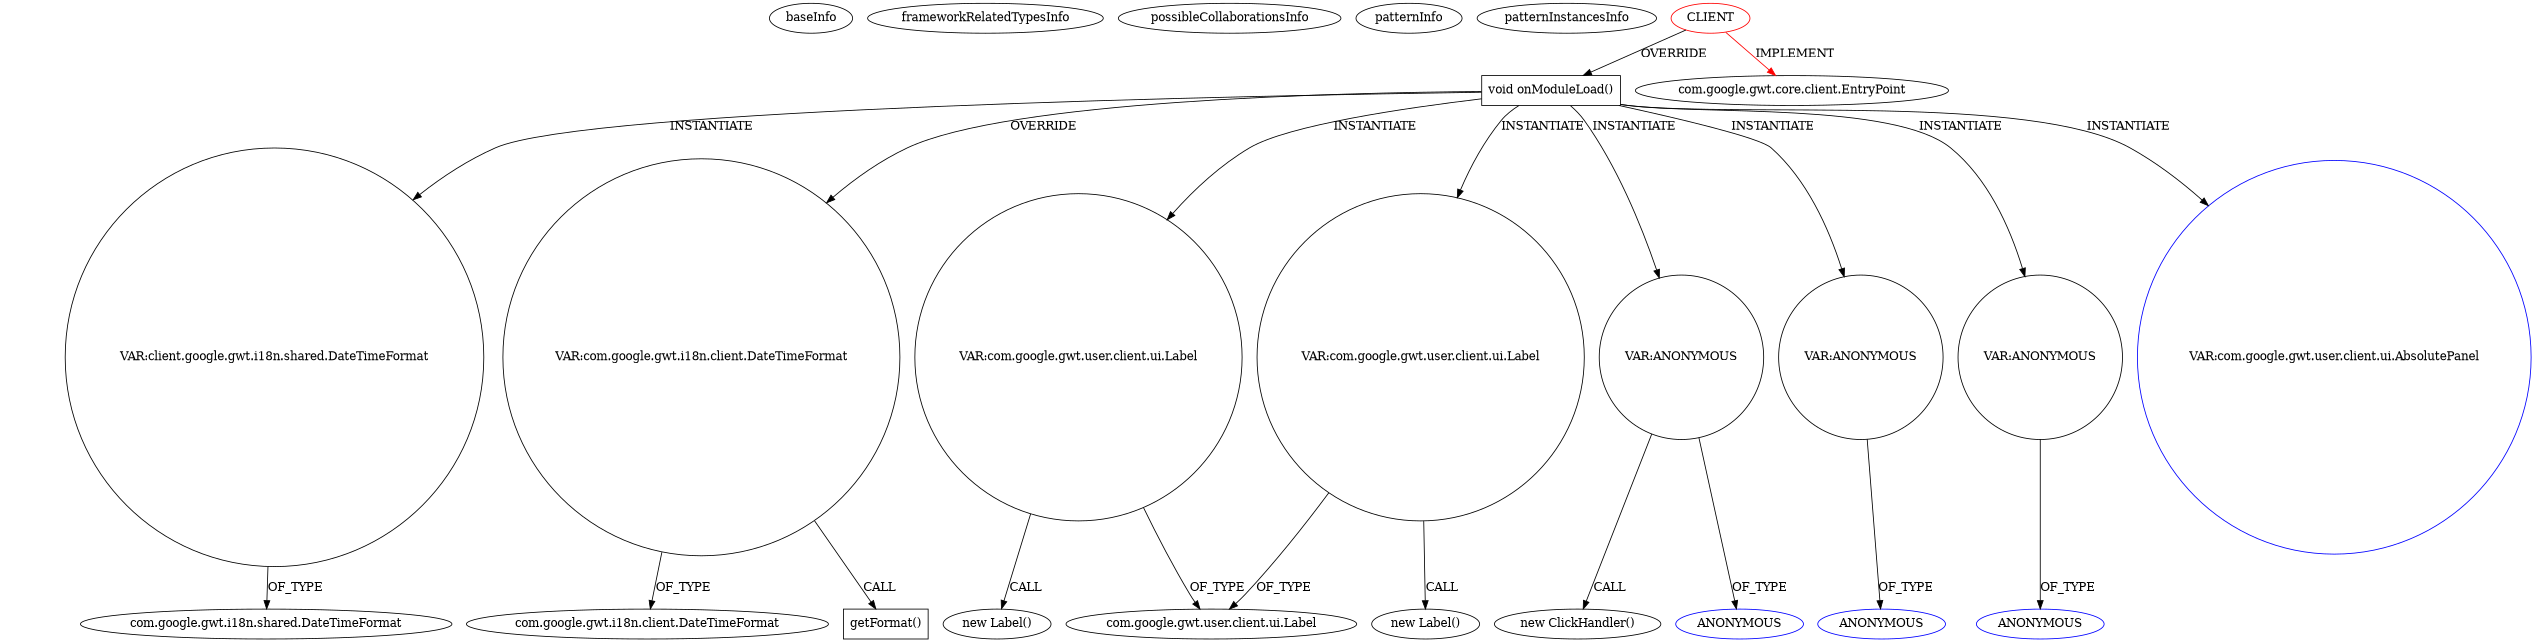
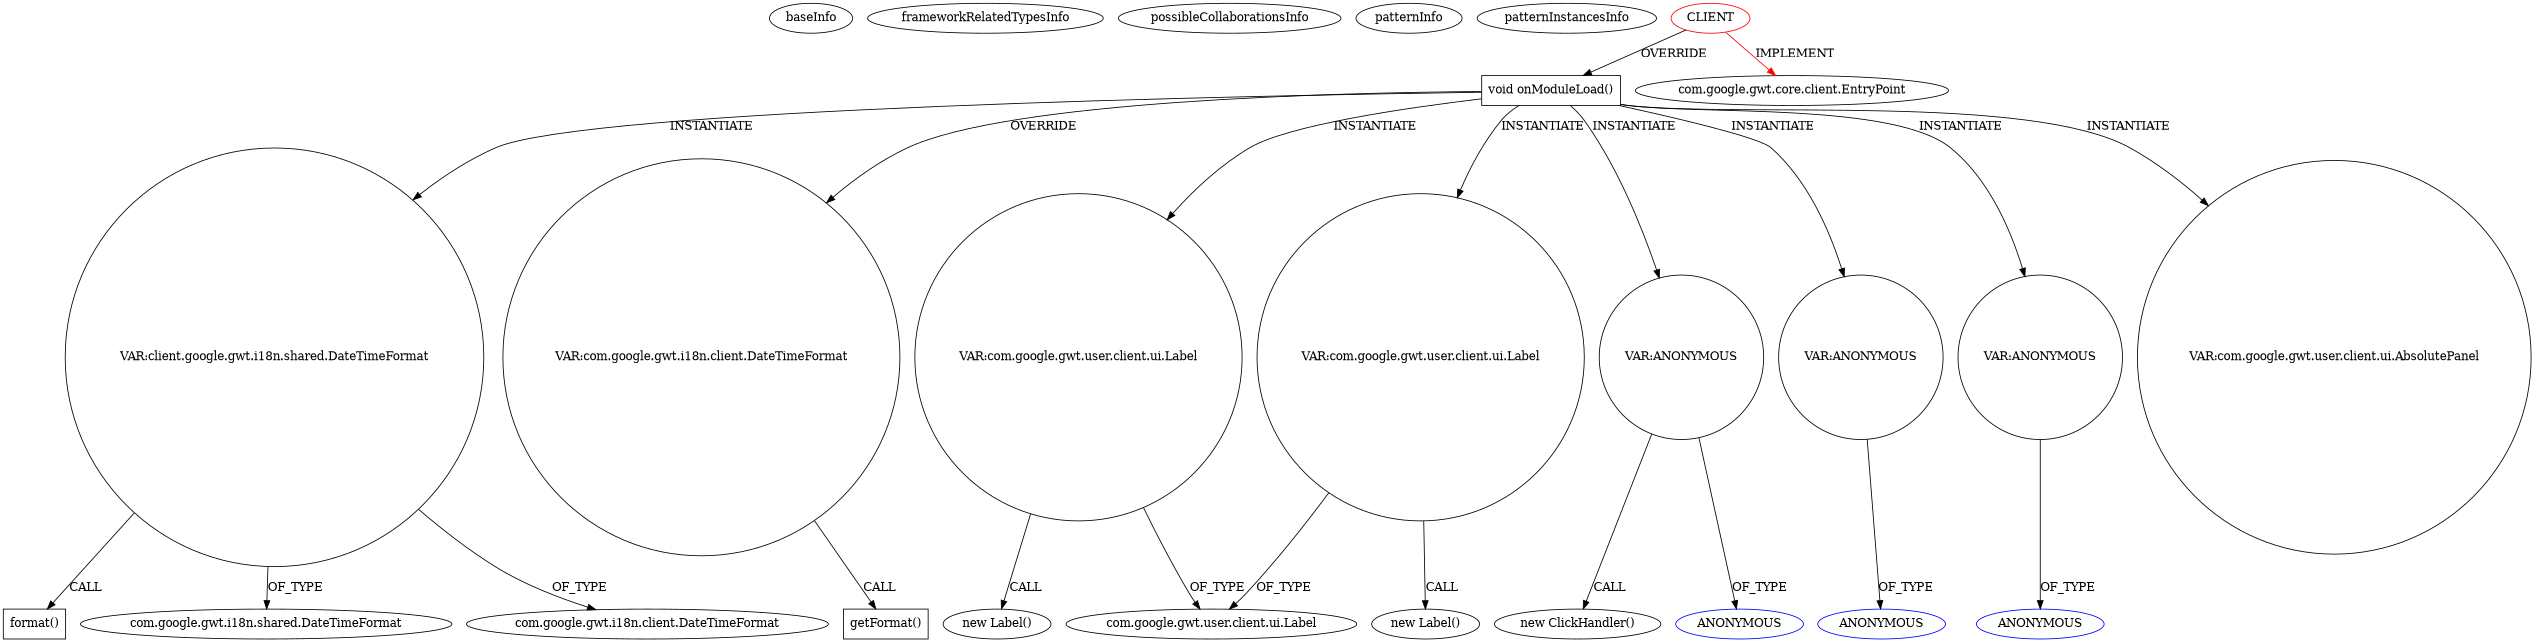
(2334, 357) -> (2334, 357)
(657, 576) -> (498, 568)
none -> (34, 624)
